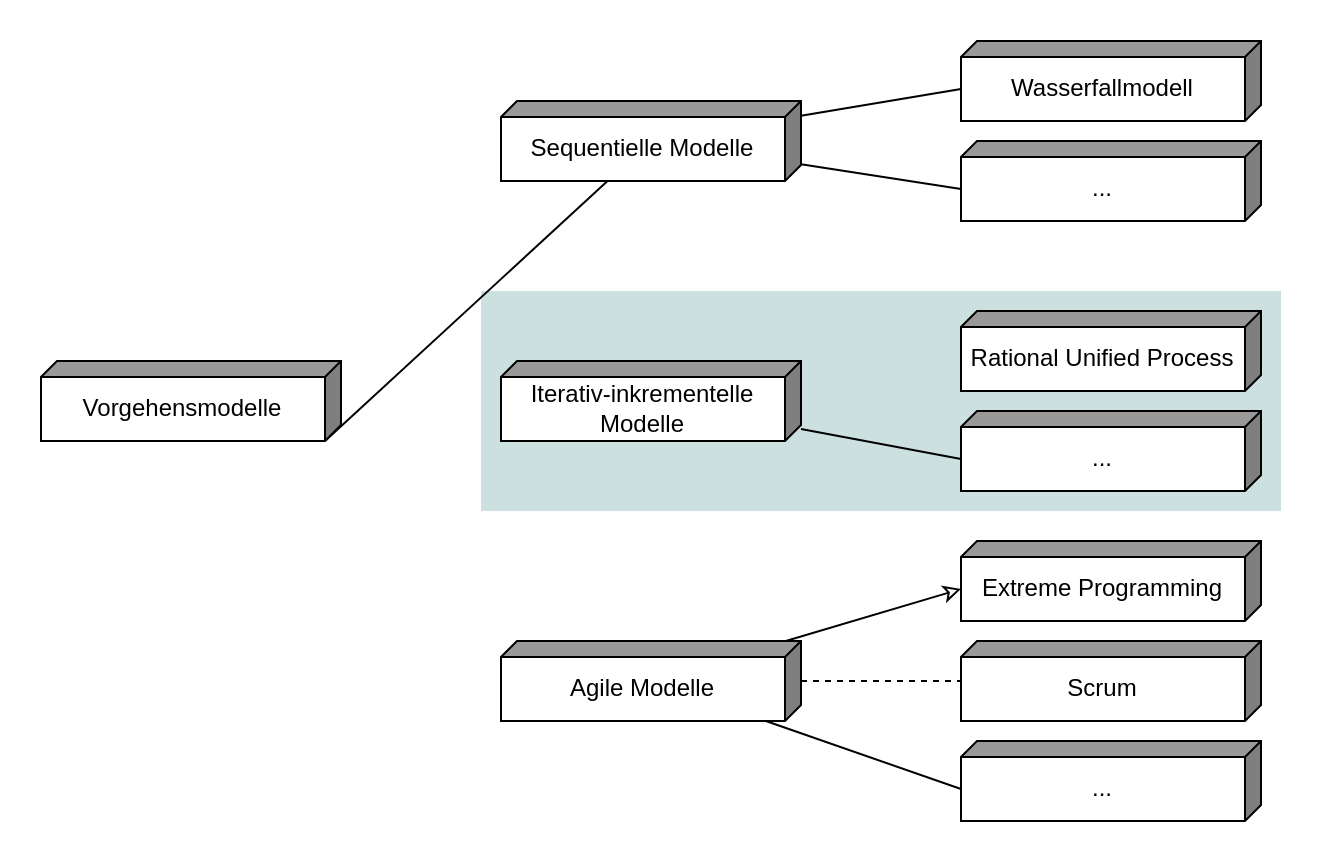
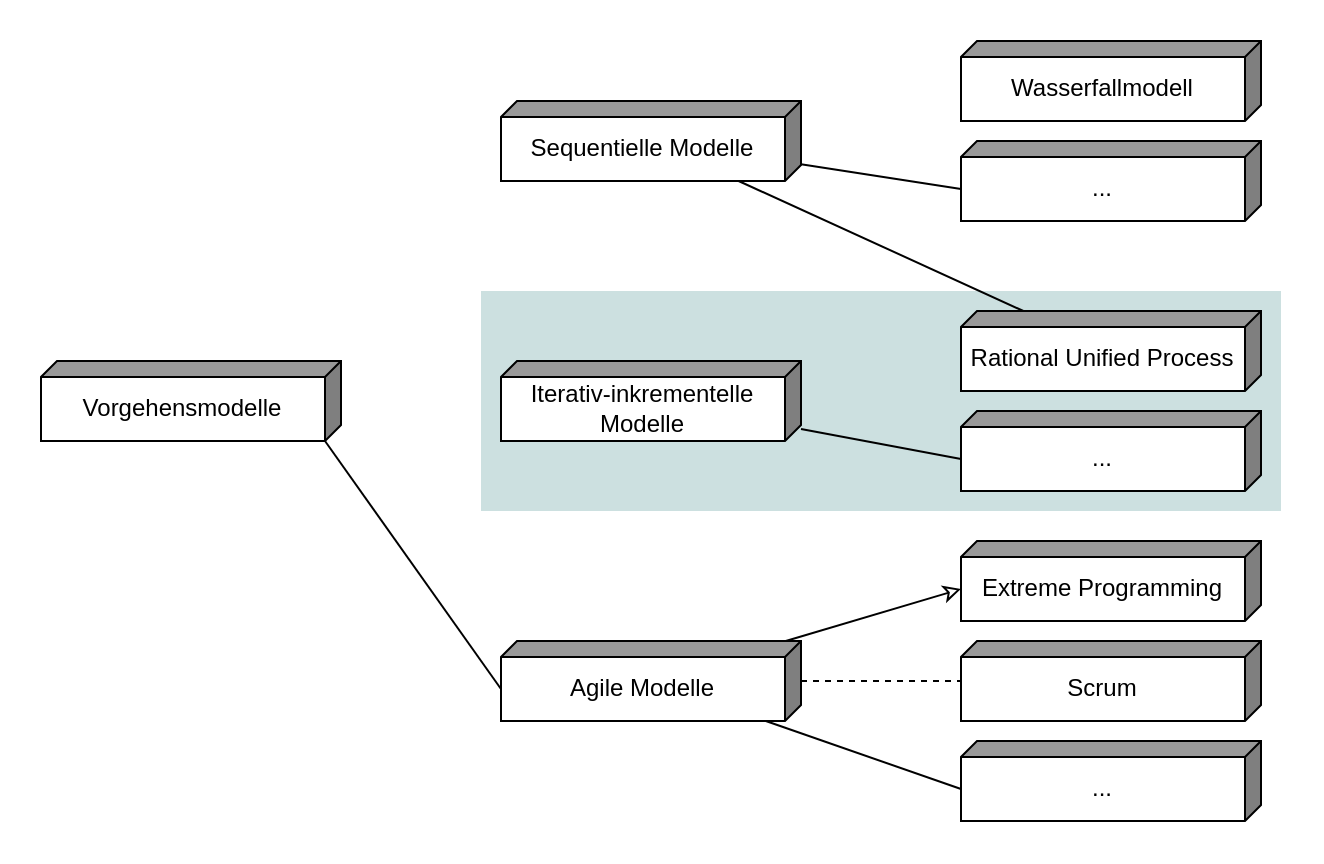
(881, 102) -> (881, 246)
(466, 311) -> (413, 565)
